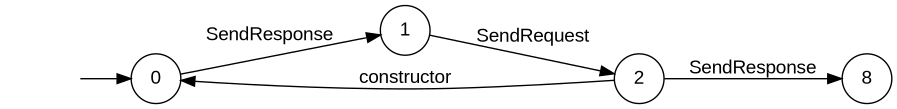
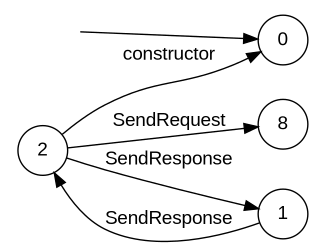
(533, 37) -> (169, 219)
(274, 56) -> (155, 183)
(753, 68) -> (169, 121)
